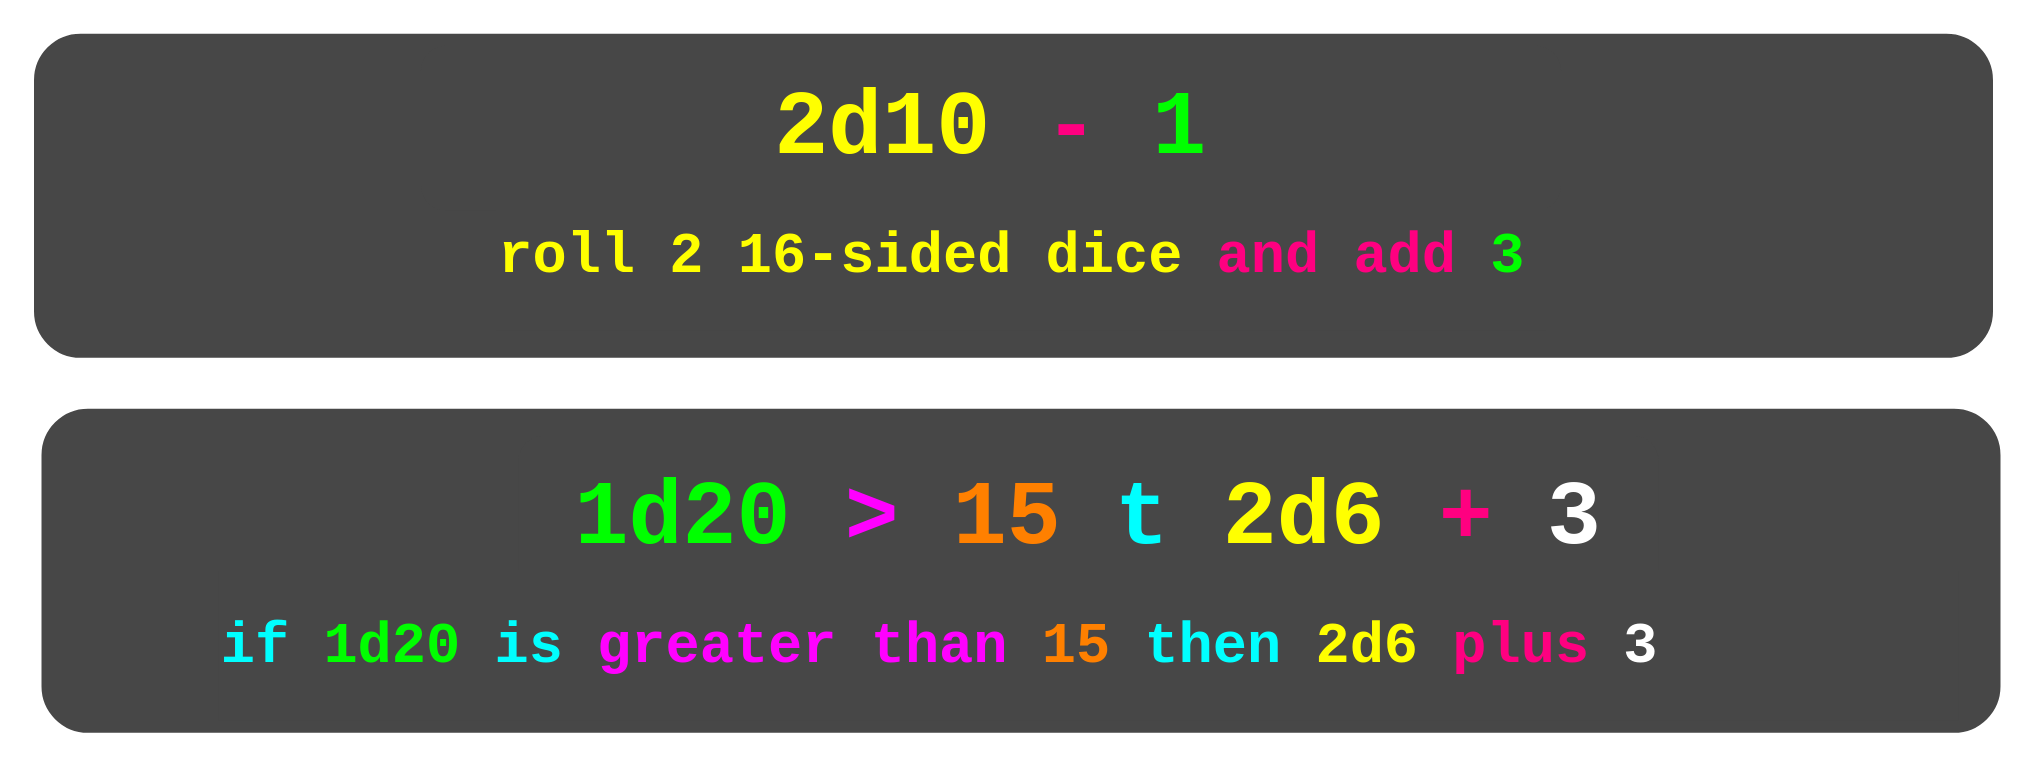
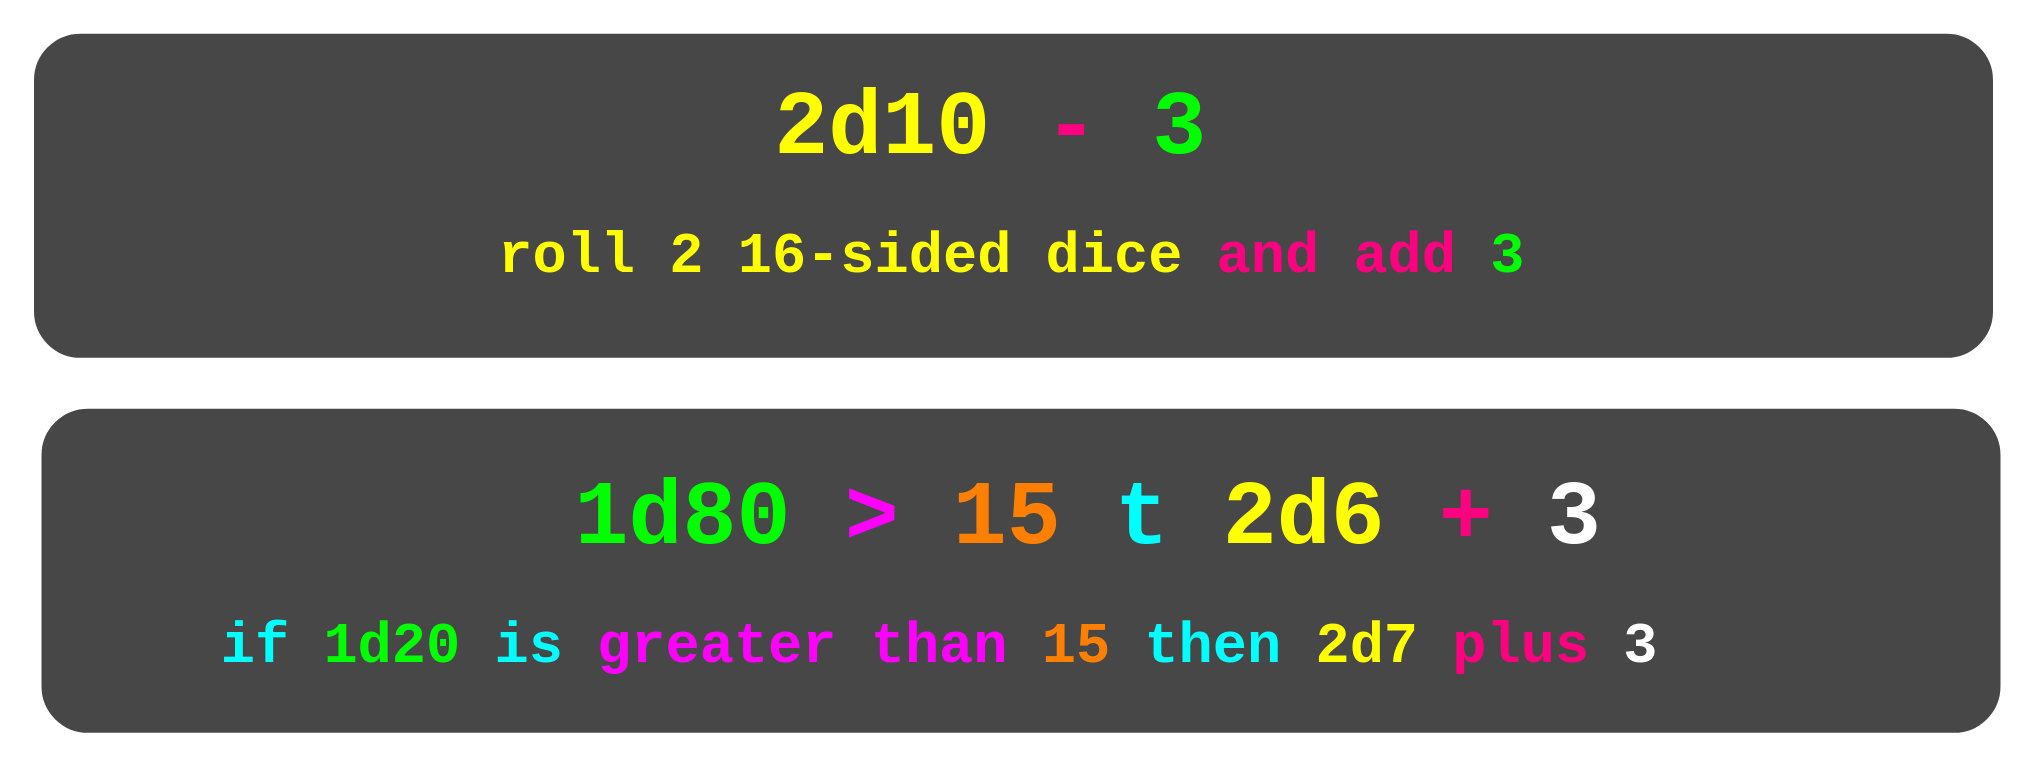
(991, 128) -> (991, 128)
(1088, 518) -> (1088, 518)
(640, 646) -> (640, 646)
